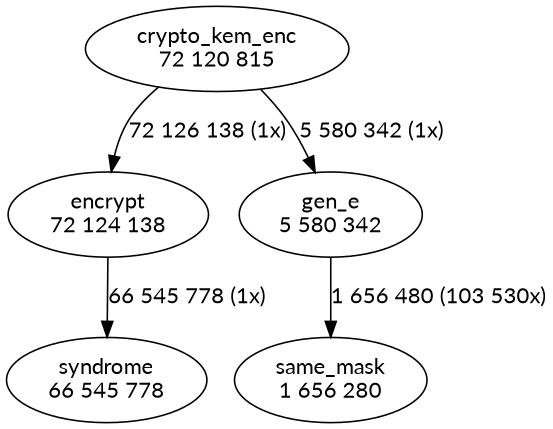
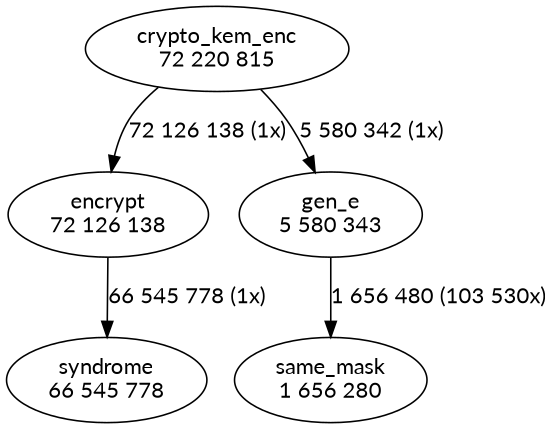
(217, 49) -> (217, 49)
(108, 215) -> (108, 215)
(331, 215) -> (331, 215)
